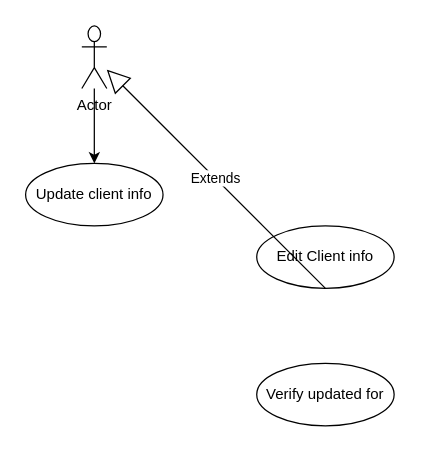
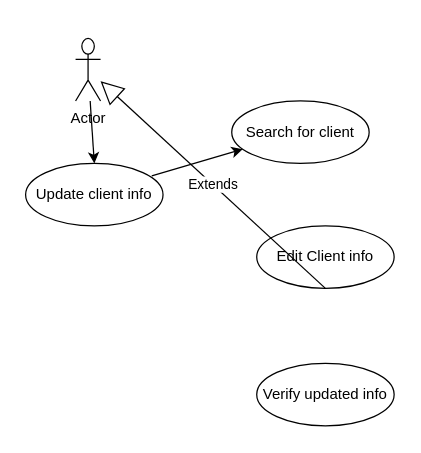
(94, 57) -> (88, 69)
none -> (301, 132)
none -> (194, 163)
(326, 394) -> (326, 394)
